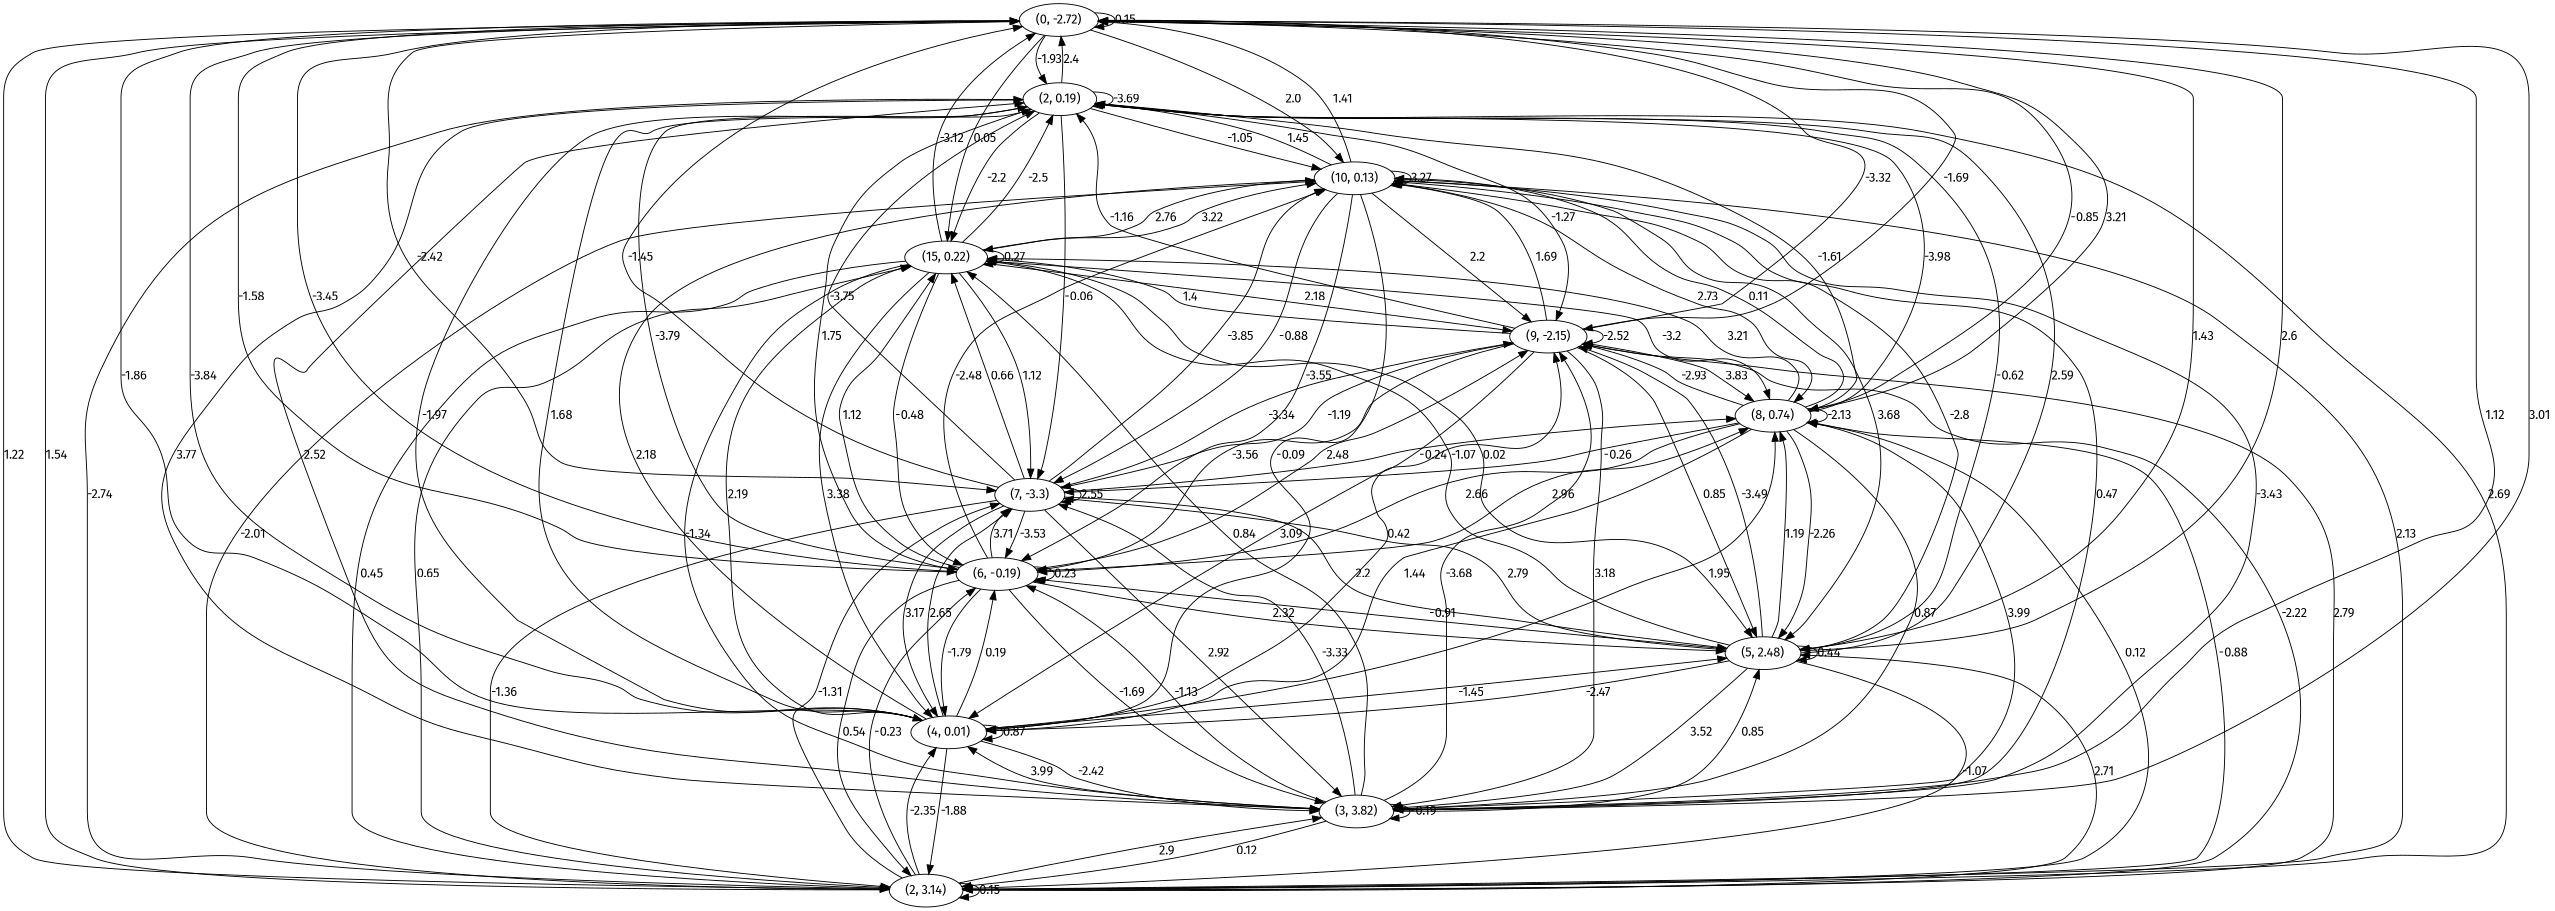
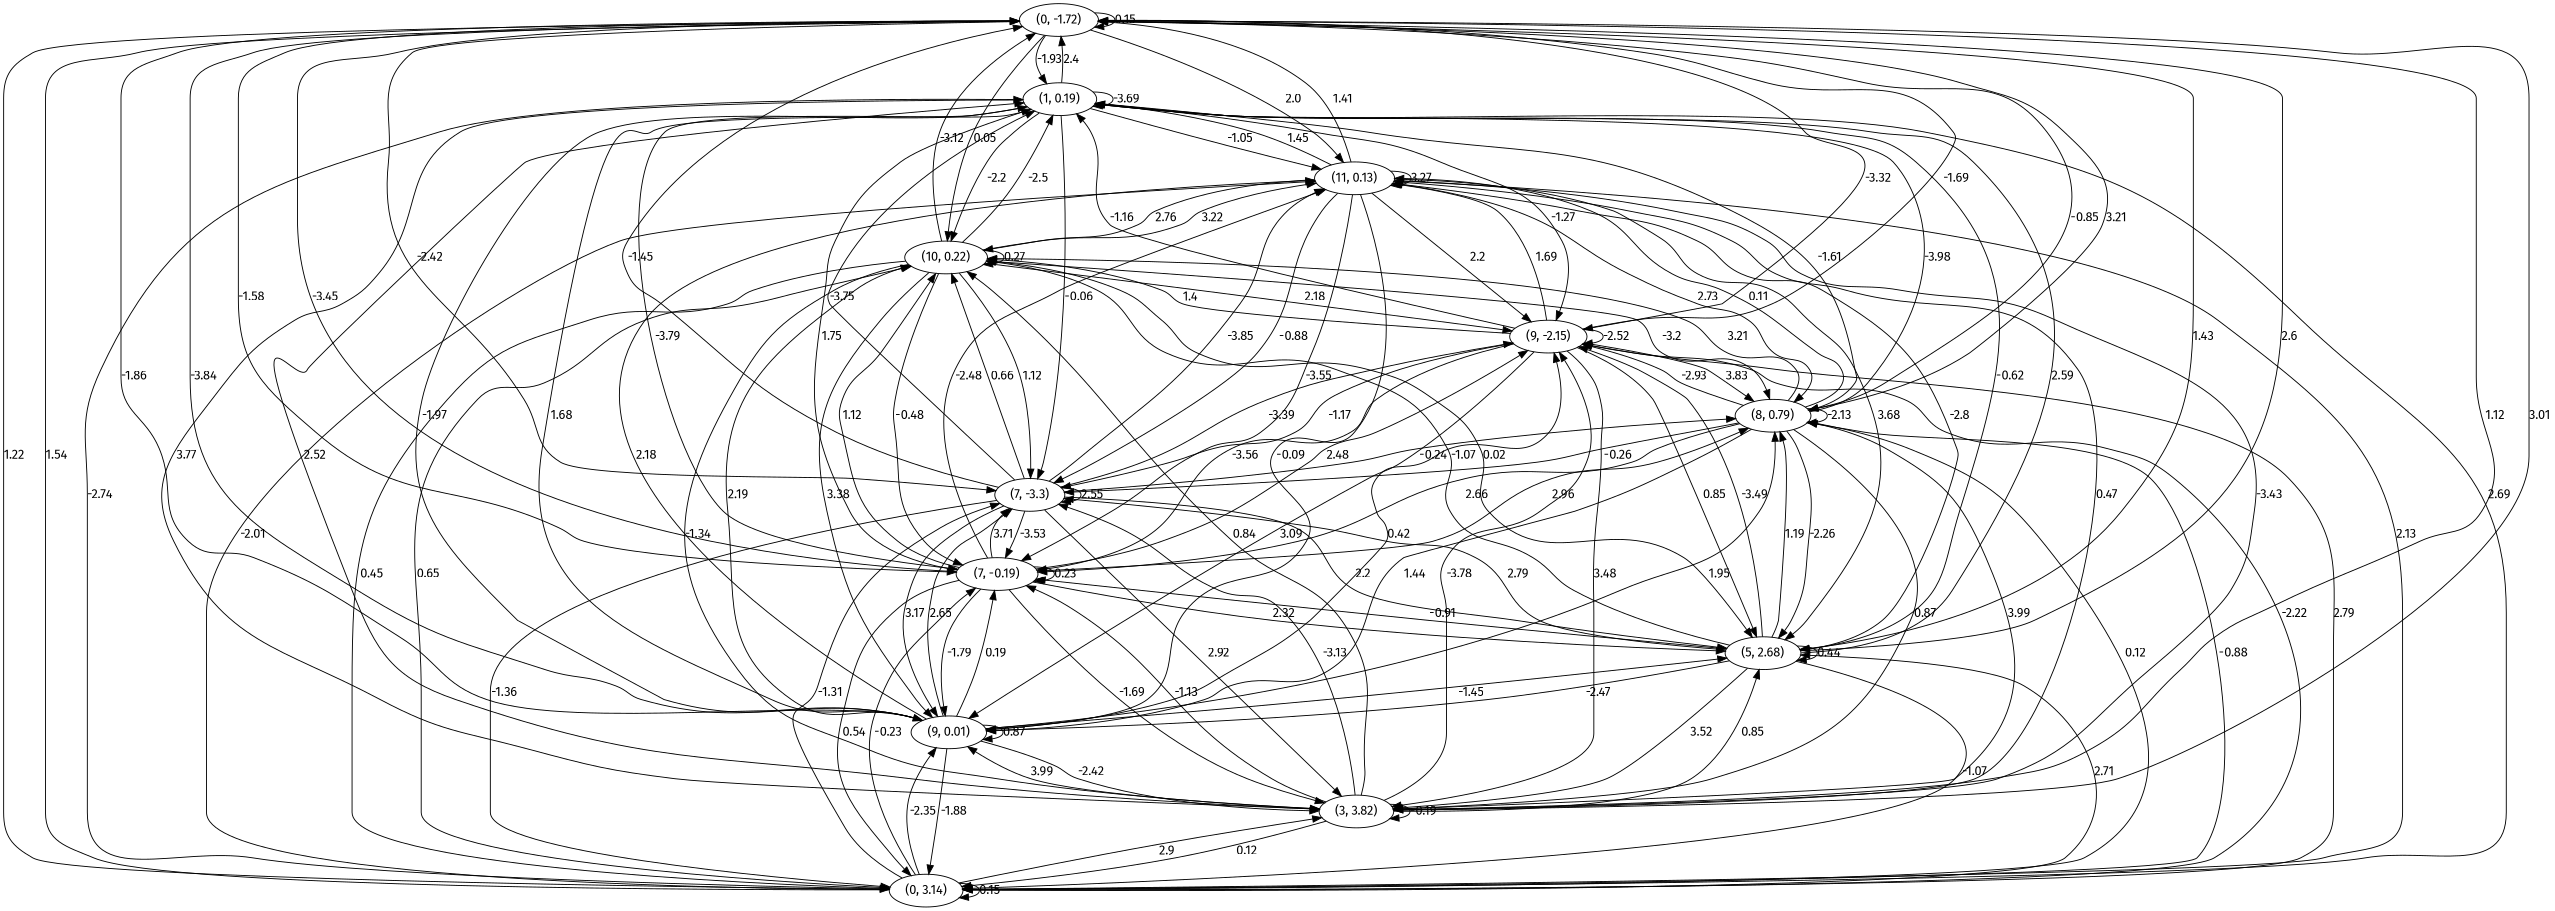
(1059, 20) -> (1059, 20)
(1060, 99) -> (1060, 99)
(1355, 178) -> (1355, 178)
(946, 257) -> (946, 257)
(1282, 416) -> (1282, 416)
(1340, 416) -> (1340, 416)
(1773, 416) -> (1773, 416)
(997, 574) -> (997, 574)
(1459, 574) -> (1459, 574)
(1605, 574) -> (1605, 574)
(1335, 653) -> (1335, 653)
(1763, 653) -> (1763, 653)
(949, 732) -> (949, 732)
(926, 891) -> (926, 891)
